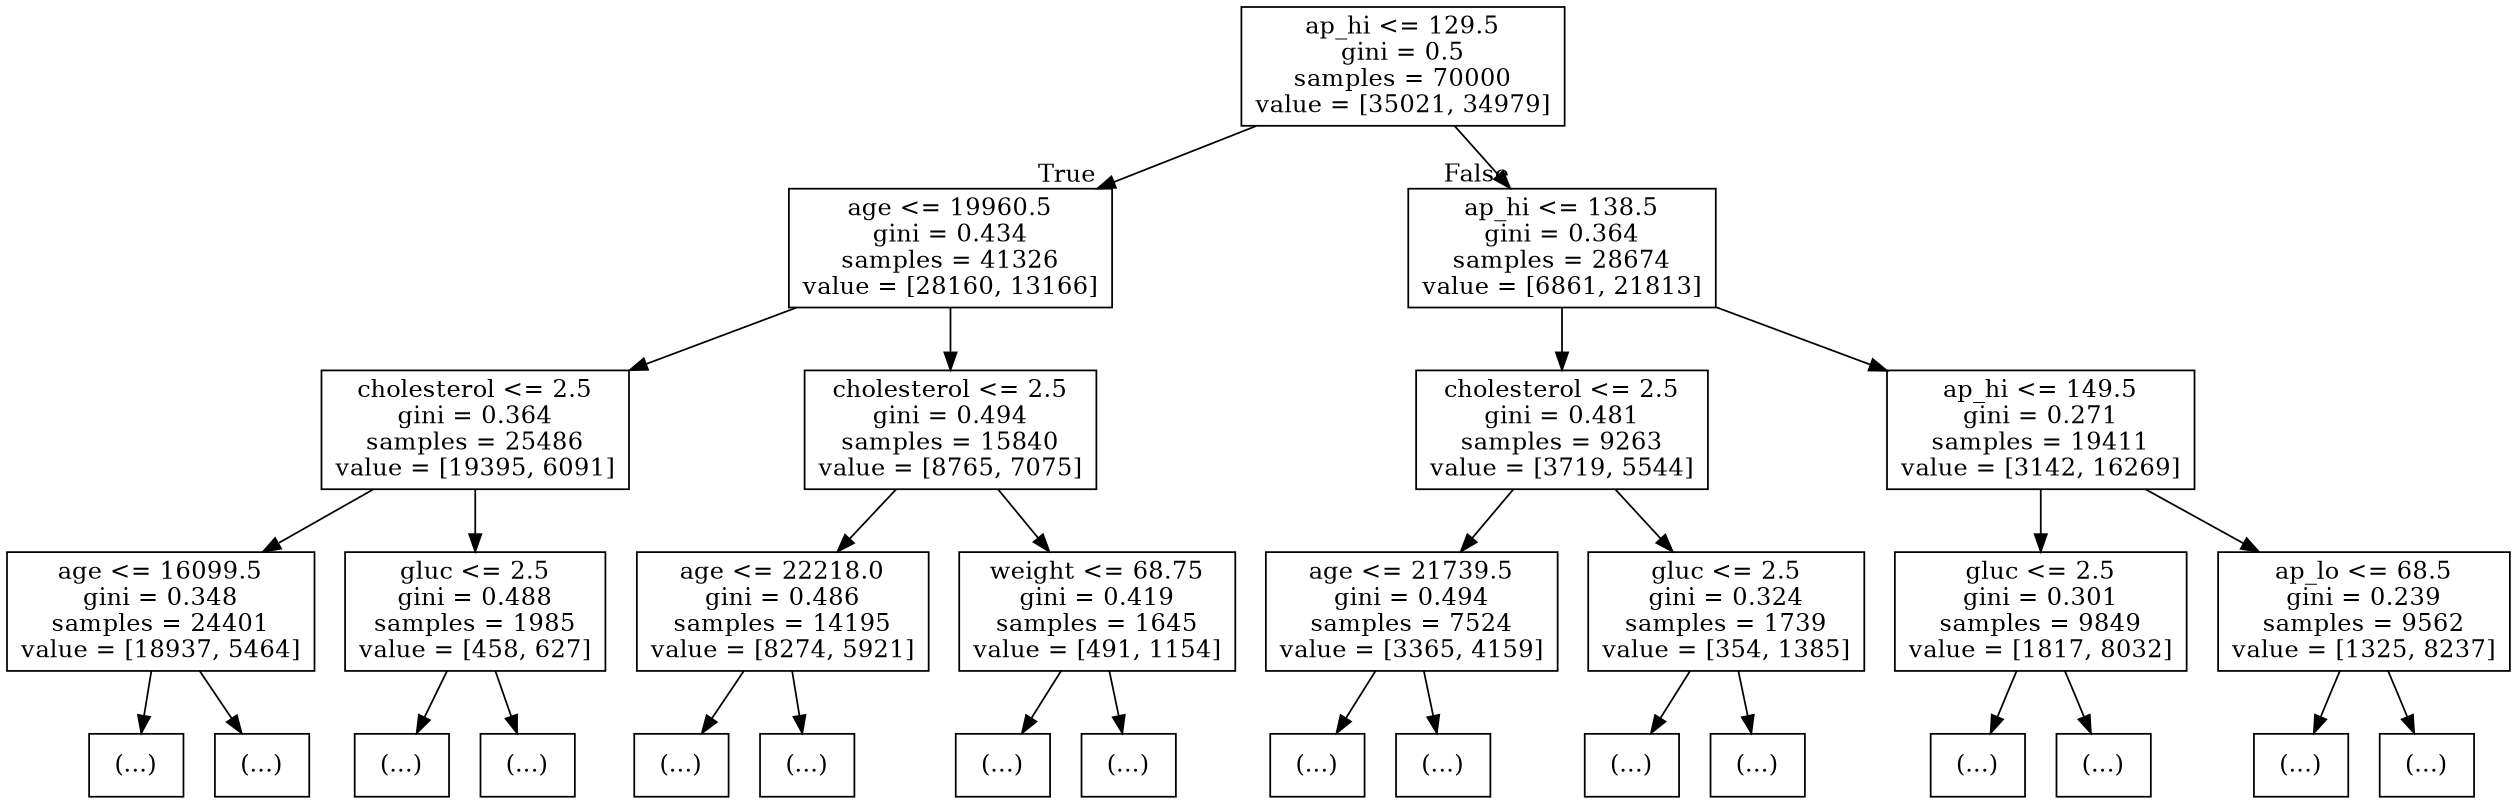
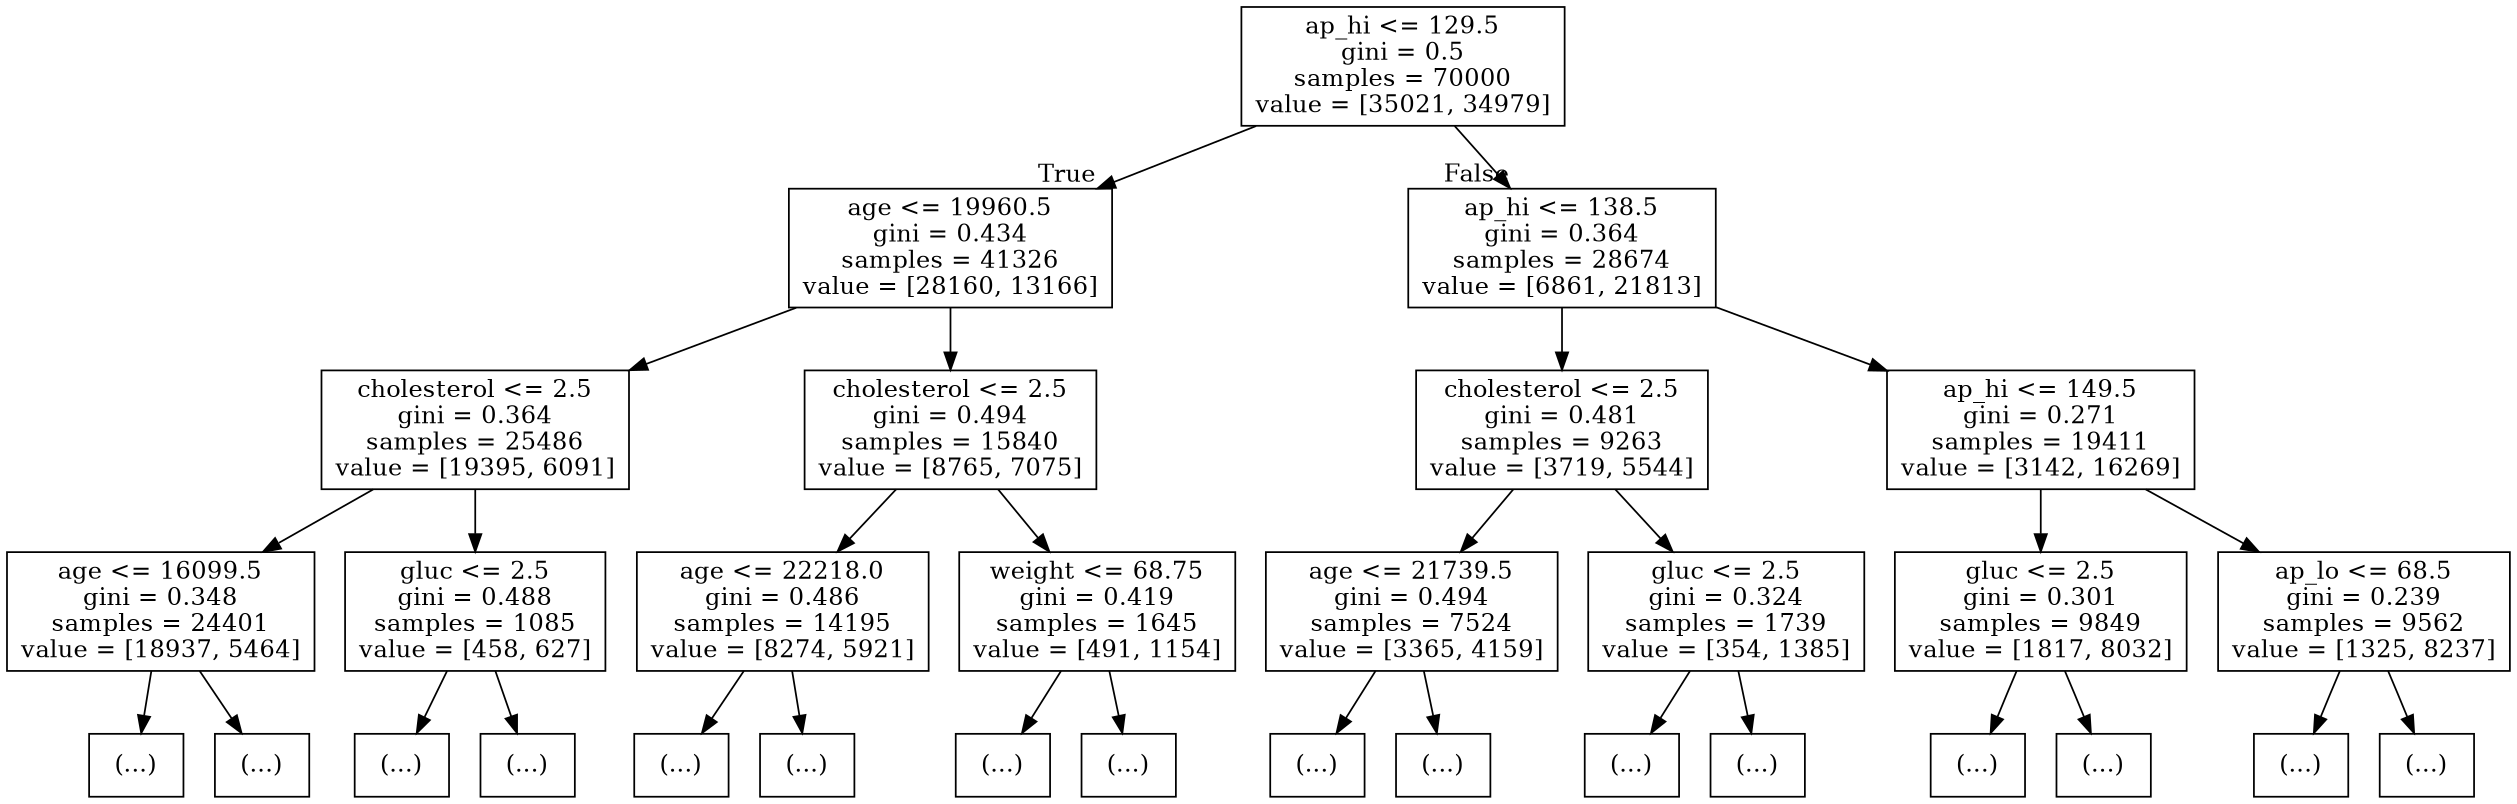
(475, 612) -> (475, 612)
